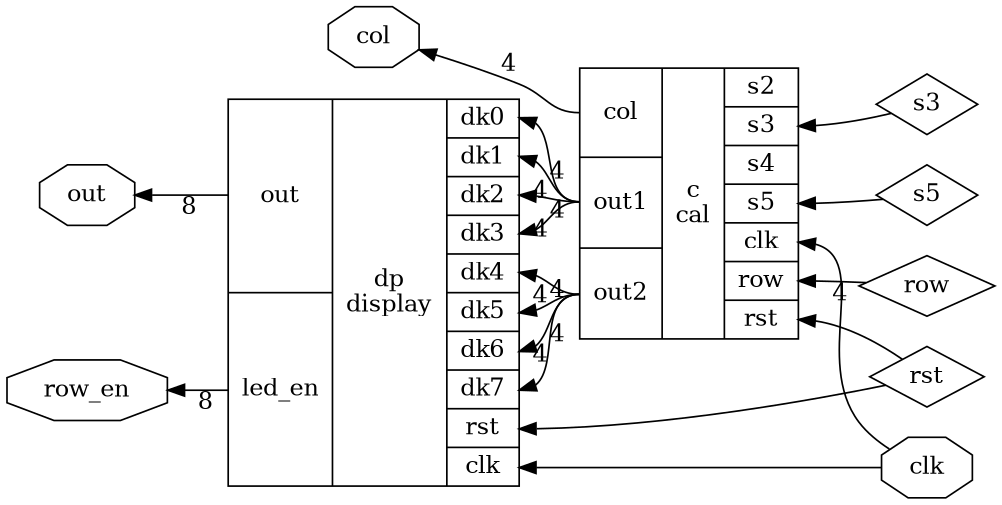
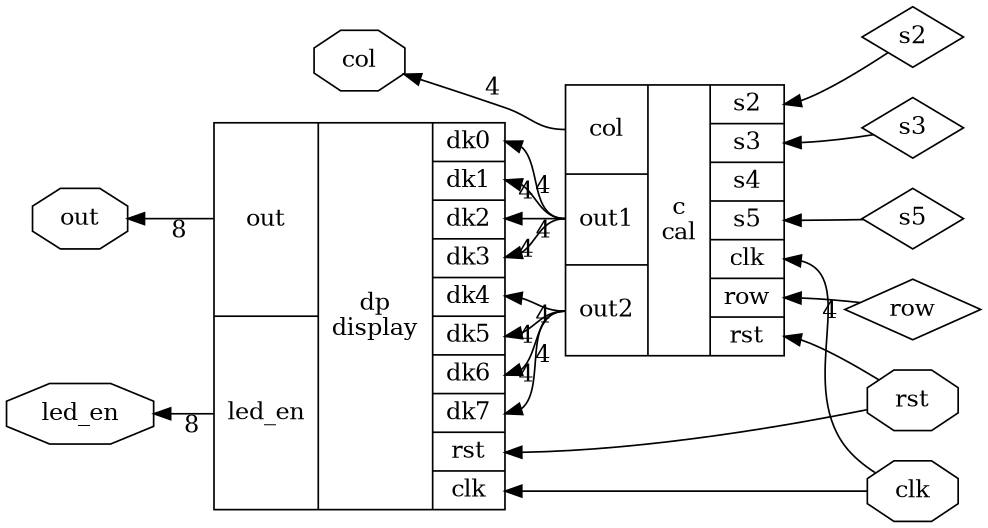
none -> (913, 37)
(927, 377) -> (913, 400)
(87, 390) -> (80, 414)
